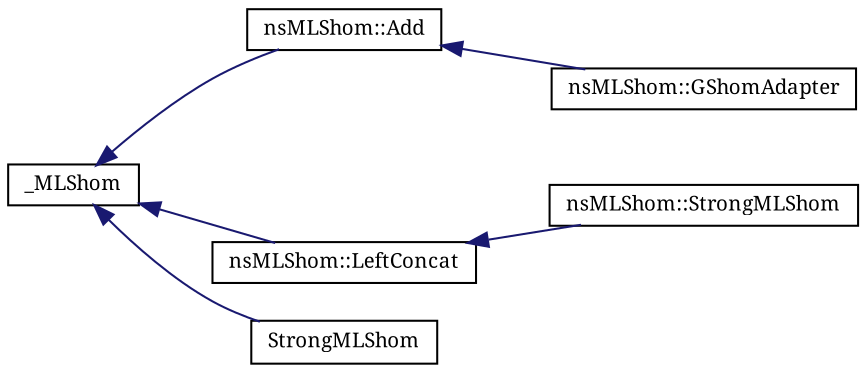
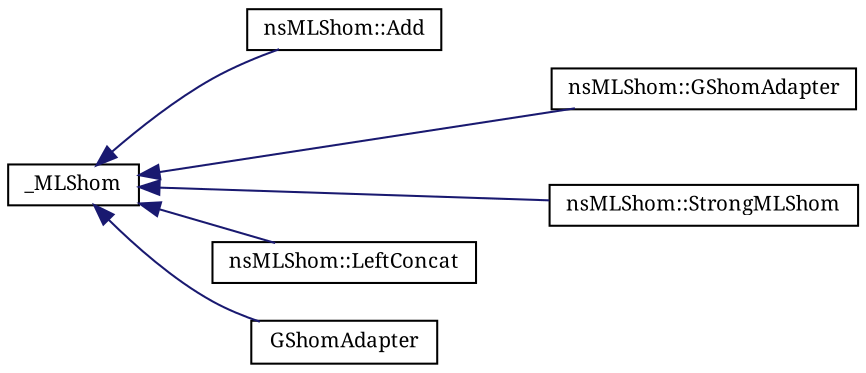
(524, 59) -> (367, 140)
(535, 232) -> (355, 194)
(344, 342) -> (344, 342)
